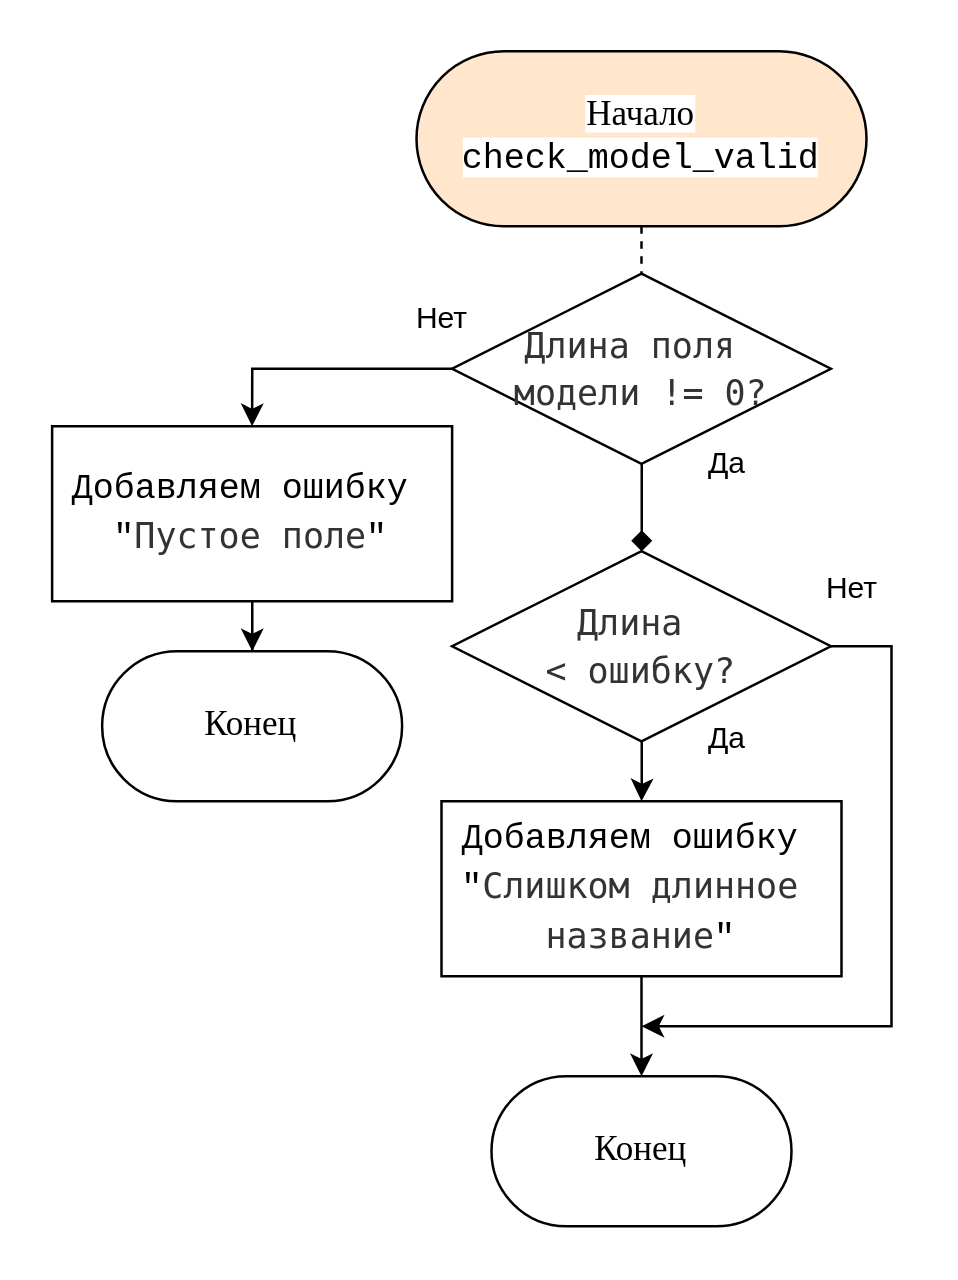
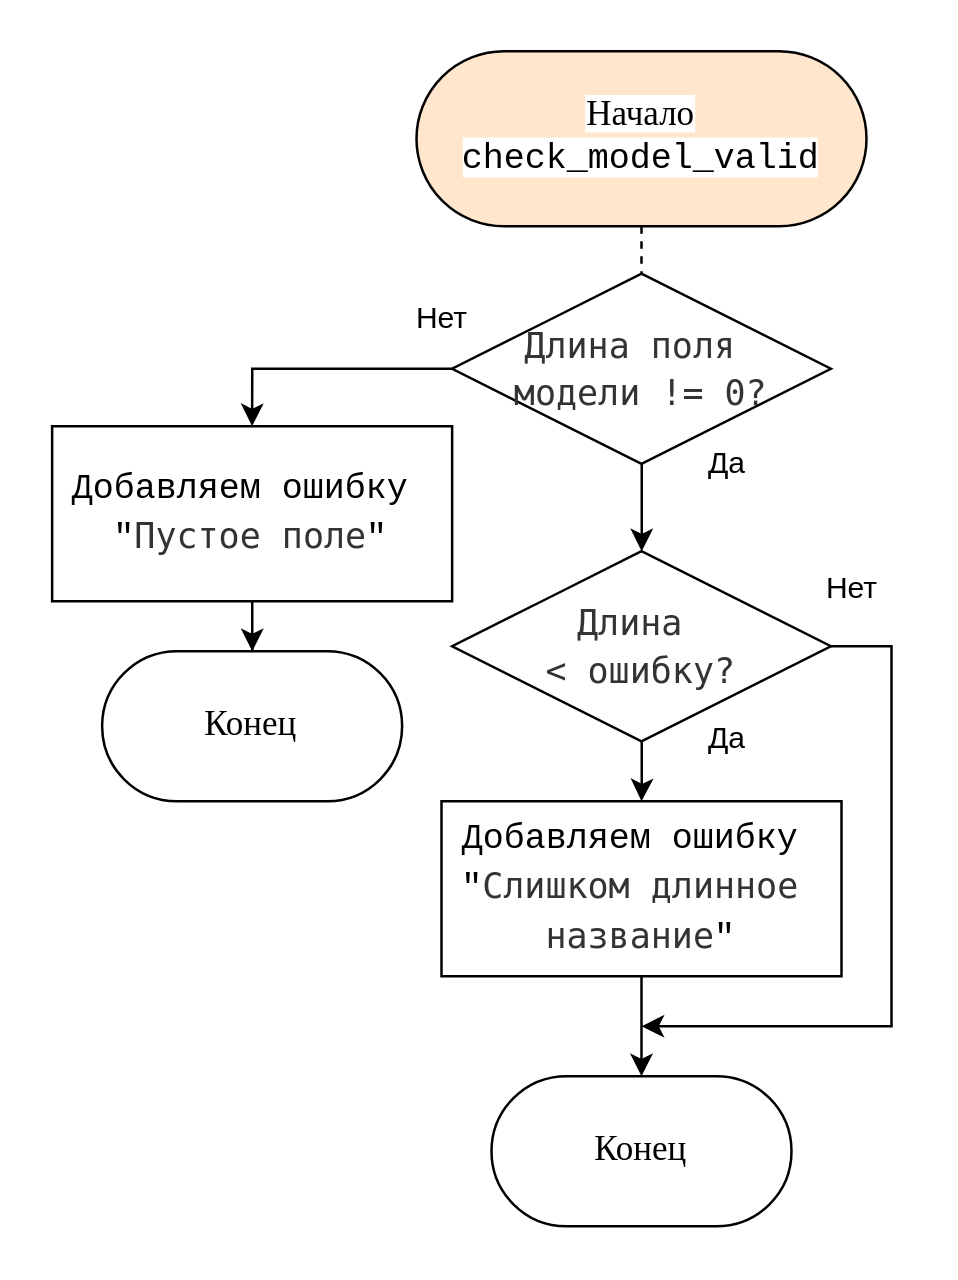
(642, 531) -> (642, 532)
